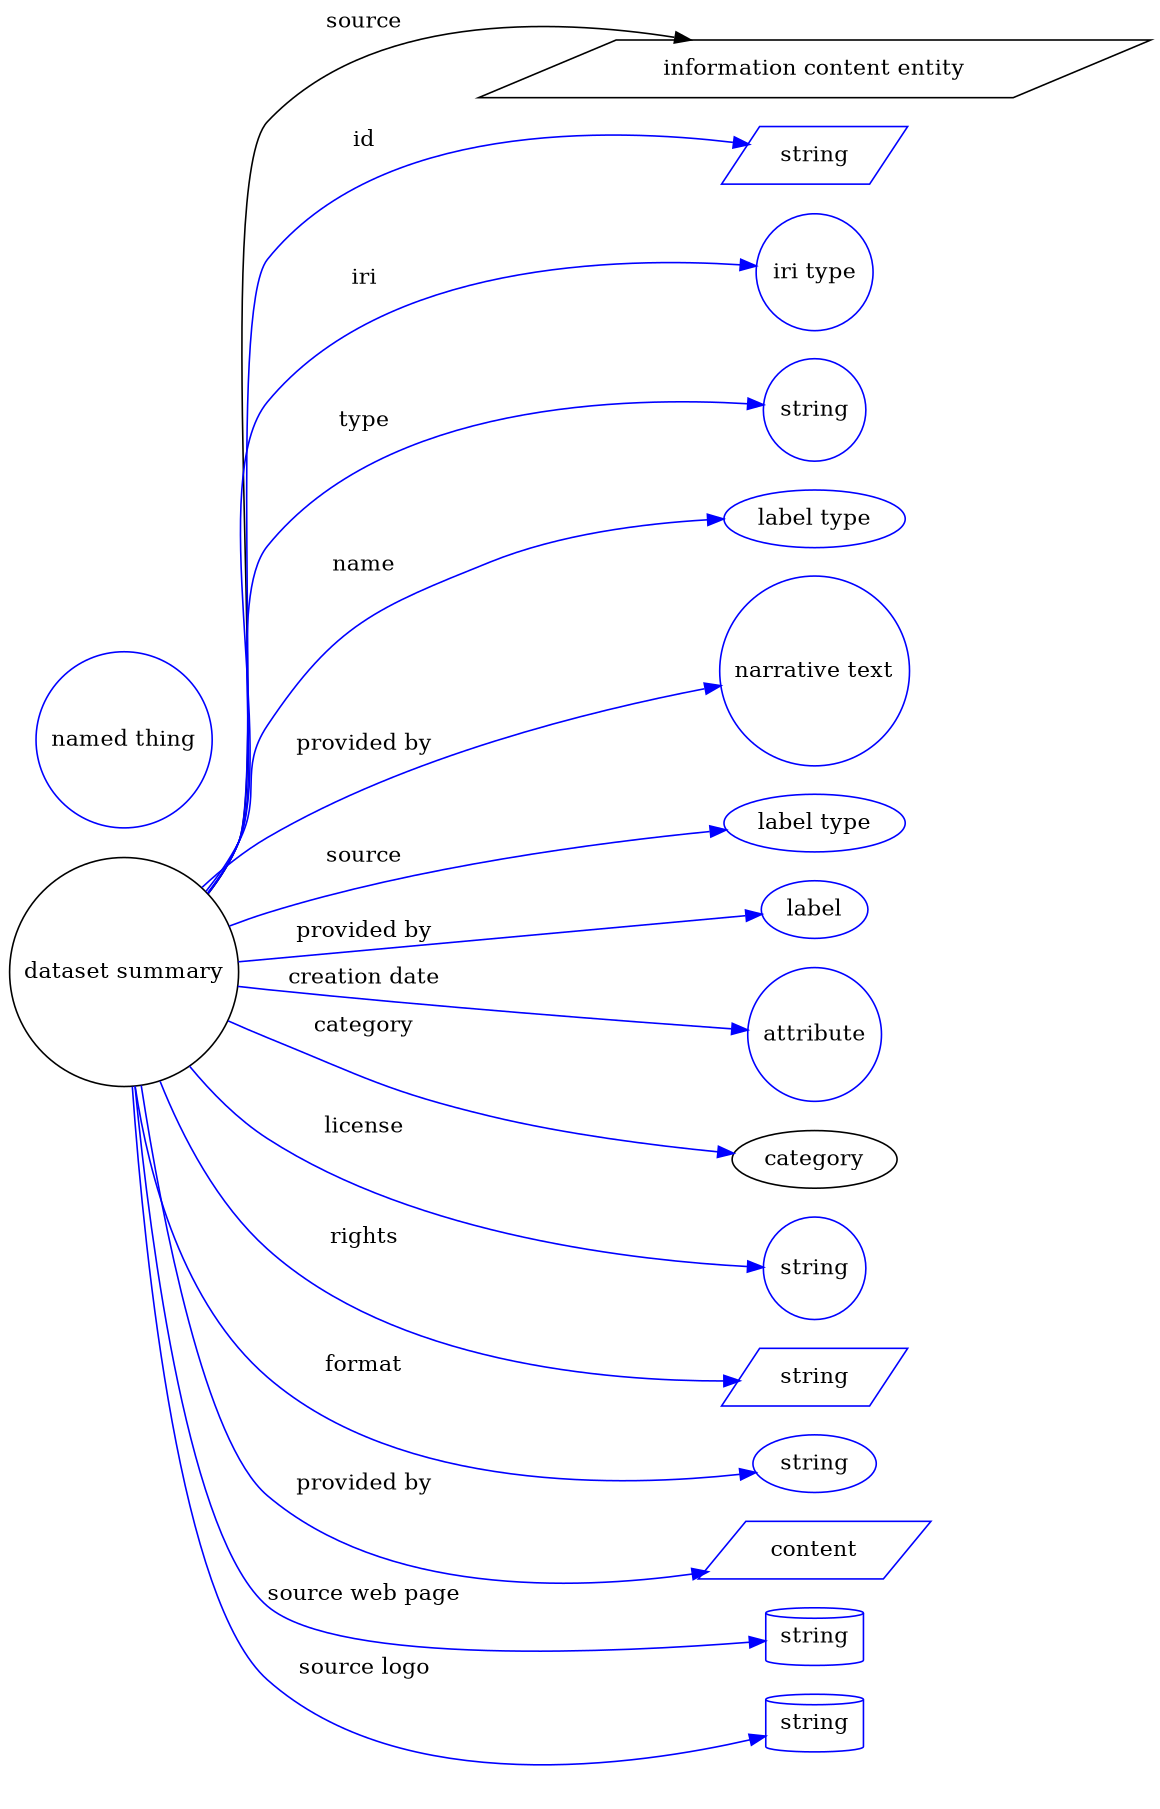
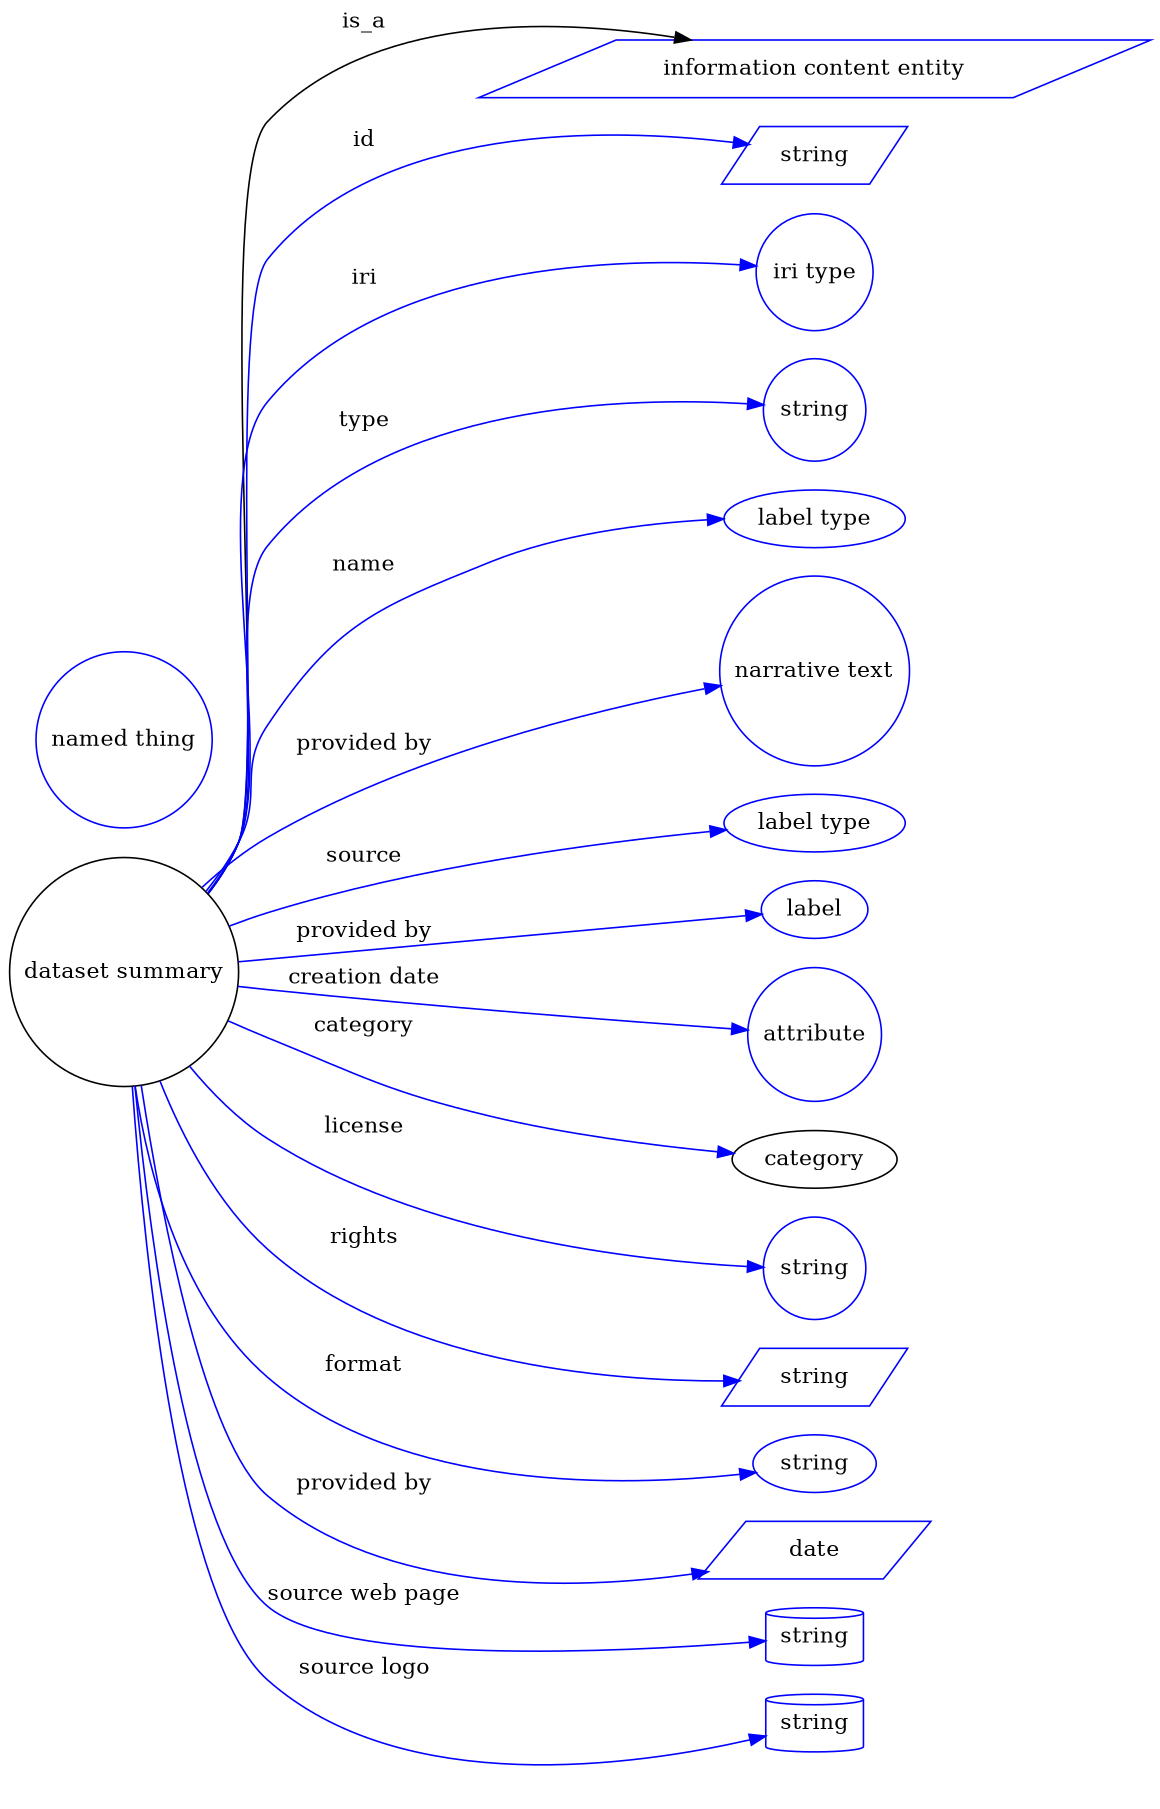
(364, 22) -> (364, 22)
(815, 69) -> (815, 69)
(815, 1550) -> (815, 1550)
